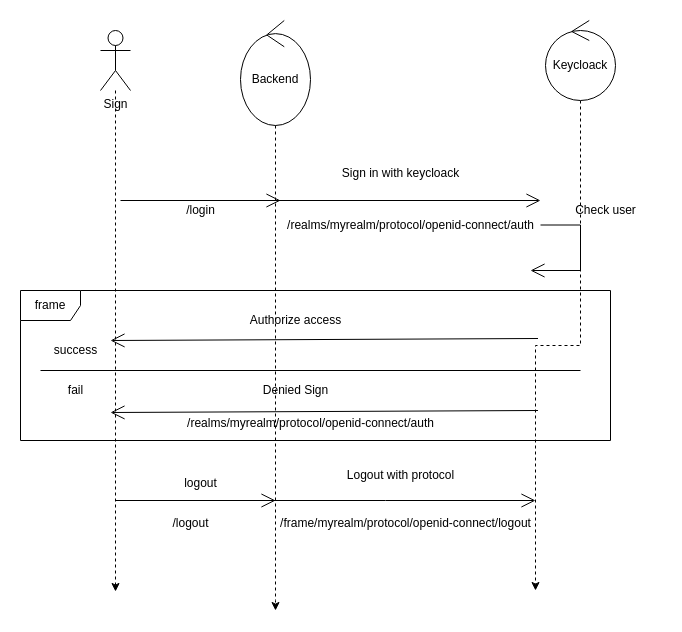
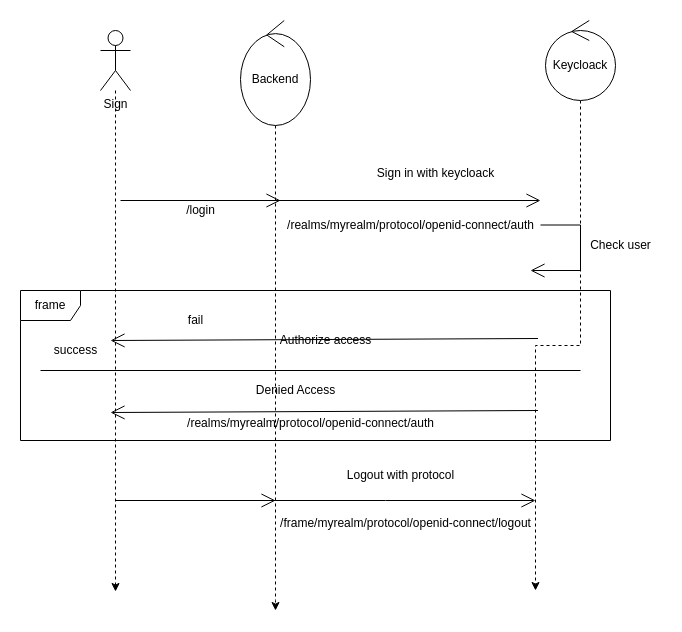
(401, 174) -> (436, 174)
(606, 211) -> (621, 246)
(296, 321) -> (326, 341)
(76, 391) -> (196, 321)
(296, 391) -> (296, 391)
(201, 484) -> none
(191, 524) -> none
